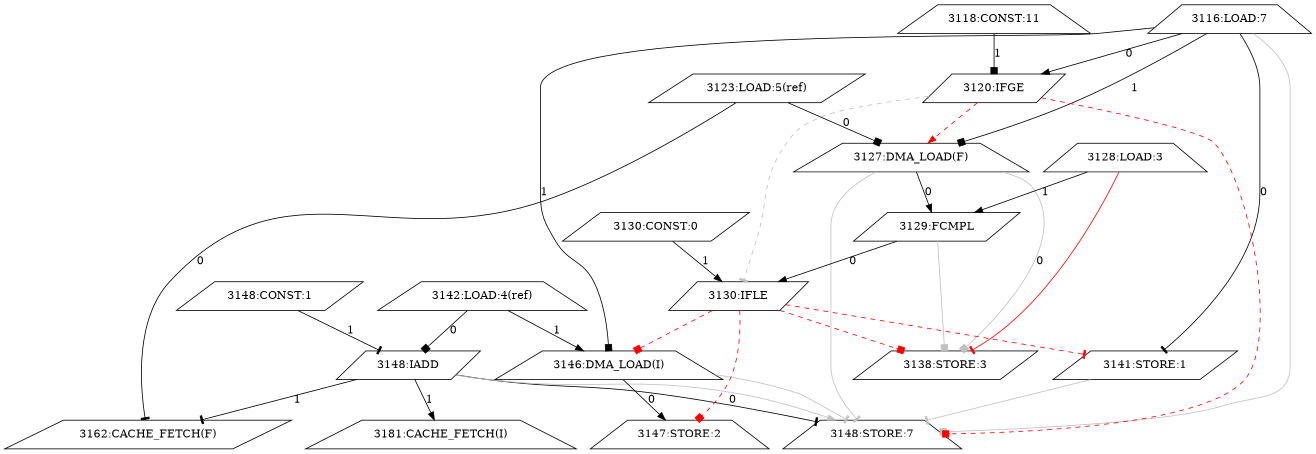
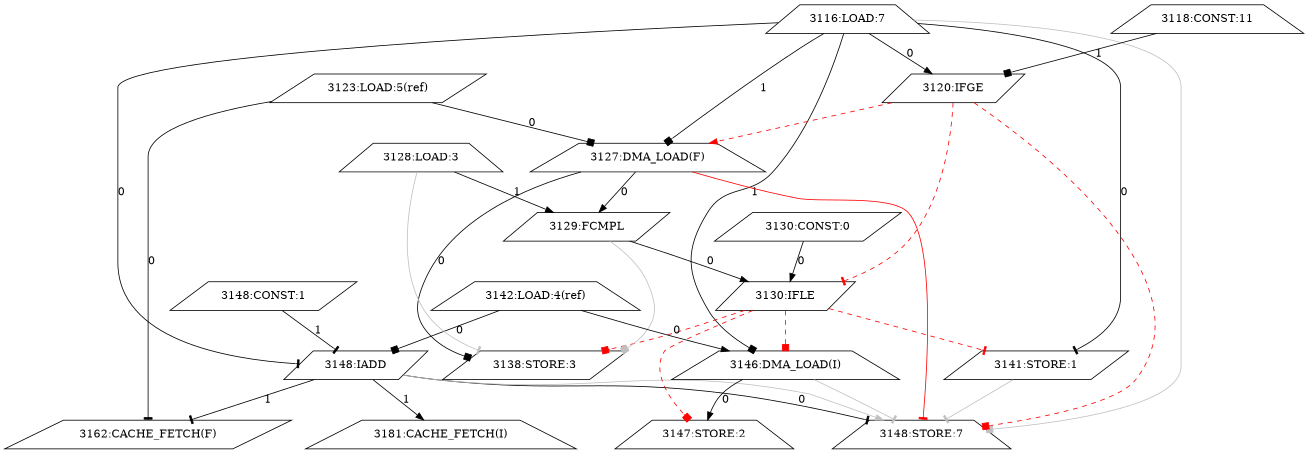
none -> (247, 58)
(790, 138) -> (928, 210)
(1035, 259) -> (452, 240)
(706, 261) -> (801, 261)
(1059, 271) -> (411, 275)
(831, 288) -> (902, 209)
(557, 331) -> (677, 331)
